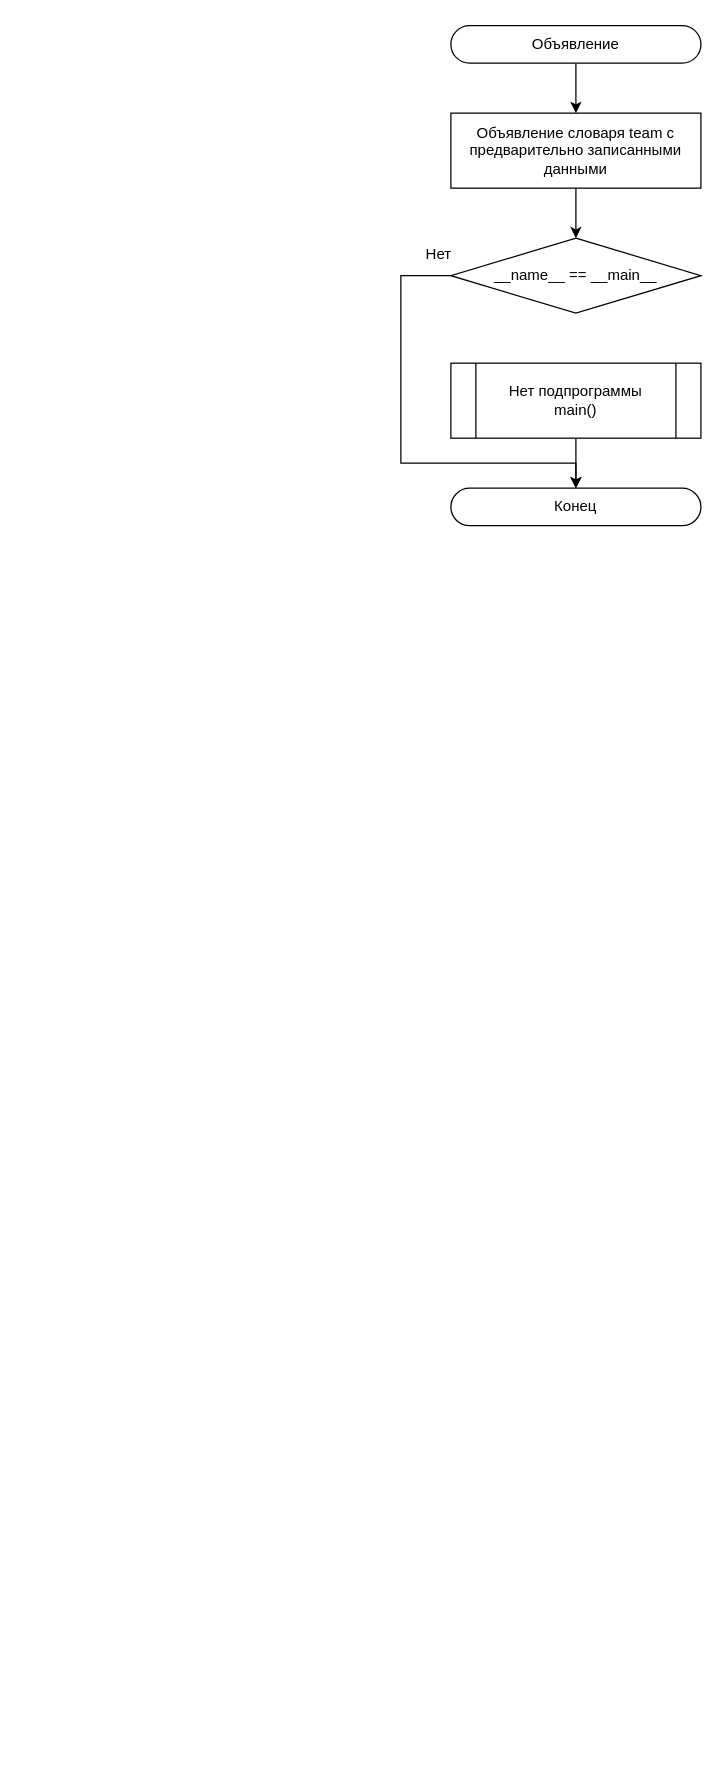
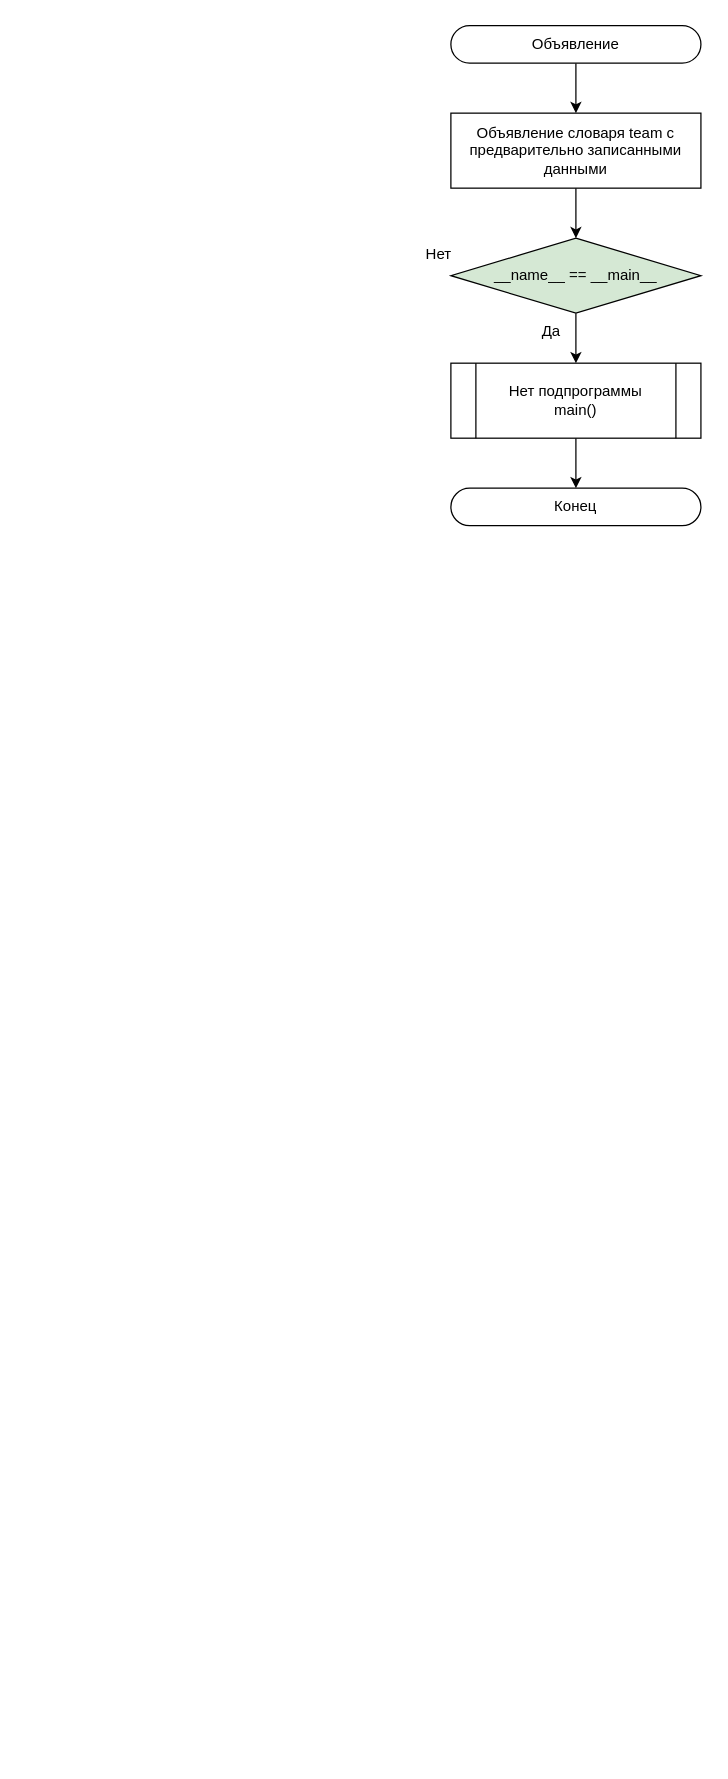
(576, 276) -> (576, 276)
none -> (551, 332)
none -> (576, 334)
(401, 430) -> none
